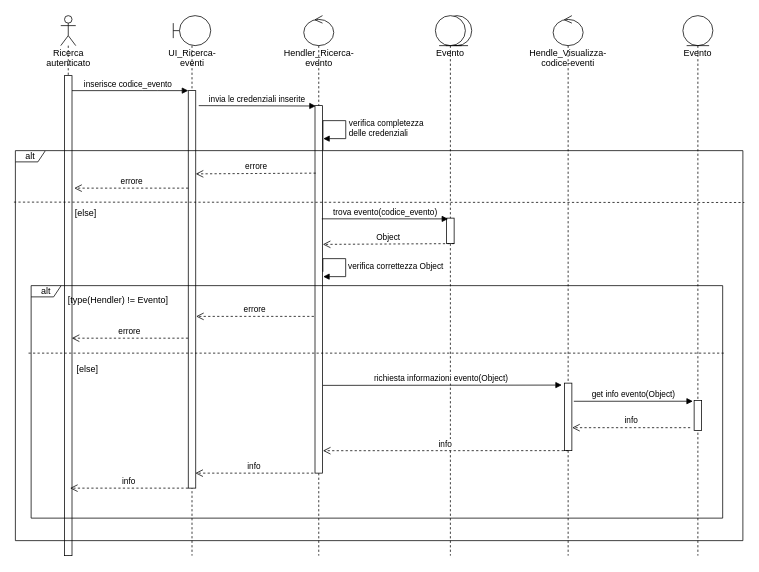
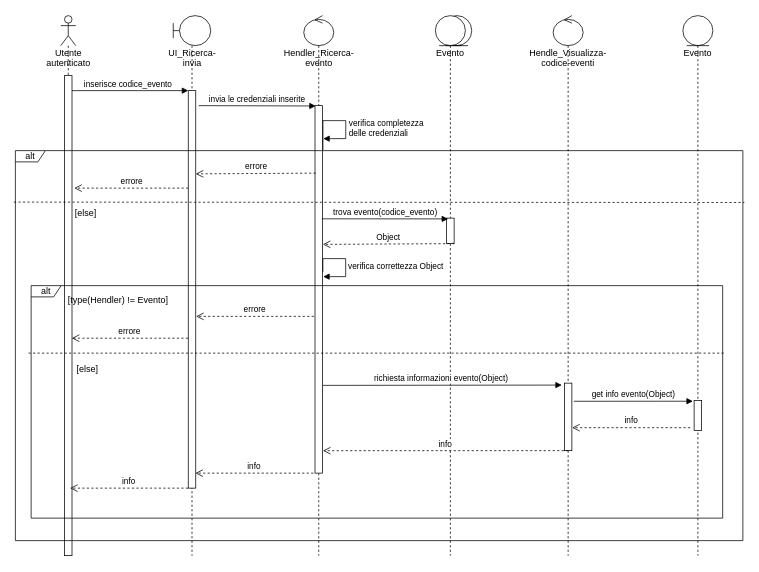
(192, 64) -> (192, 64)
(69, 85) -> (69, 85)
